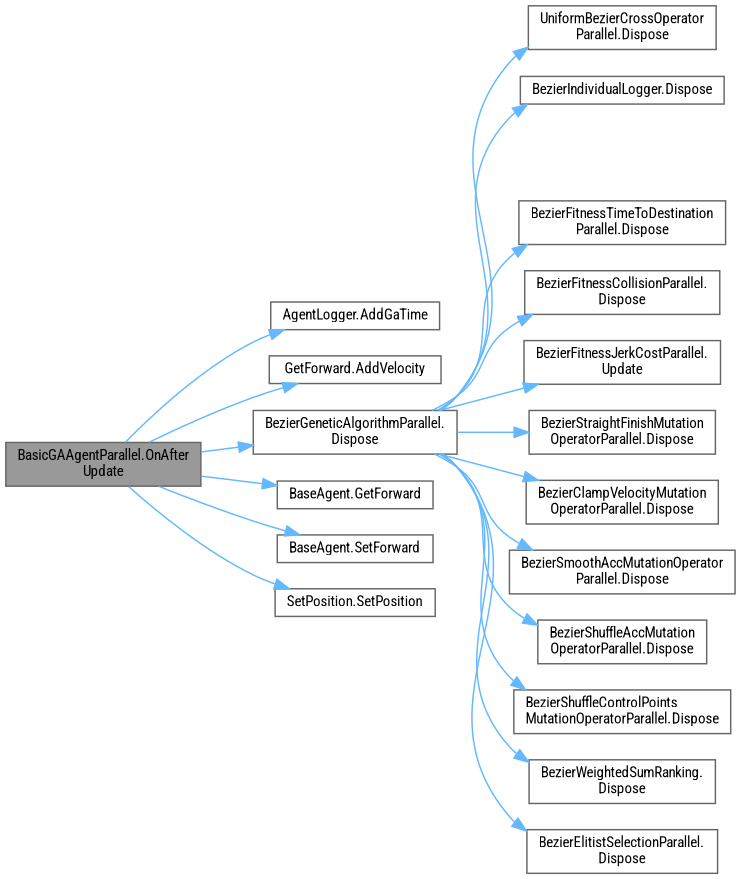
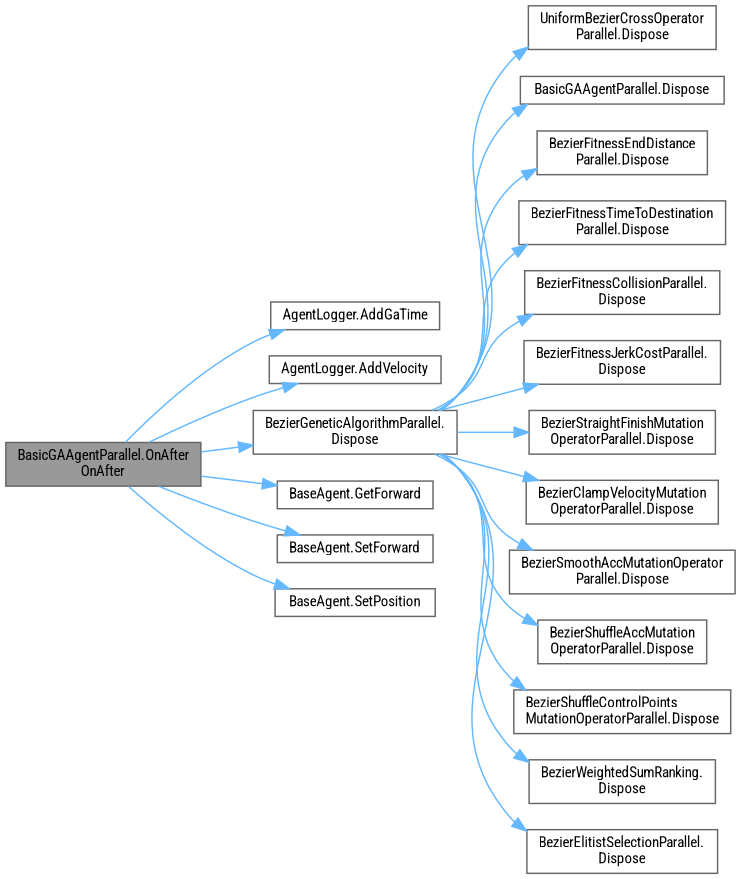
(622, 90) -> (622, 90)
none -> (622, 153)
(622, 362) -> (622, 362)
(355, 370) -> (355, 370)
(103, 464) -> (103, 464)
(355, 603) -> (355, 603)
